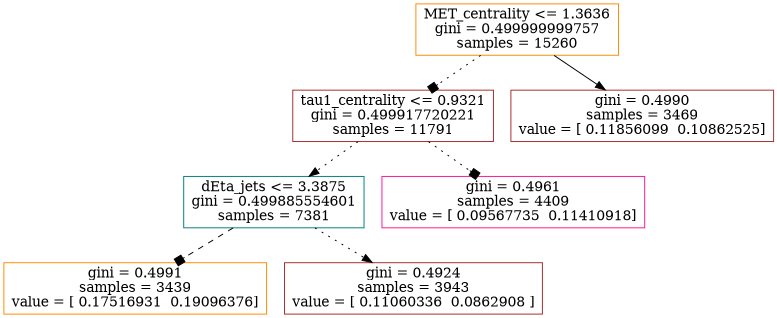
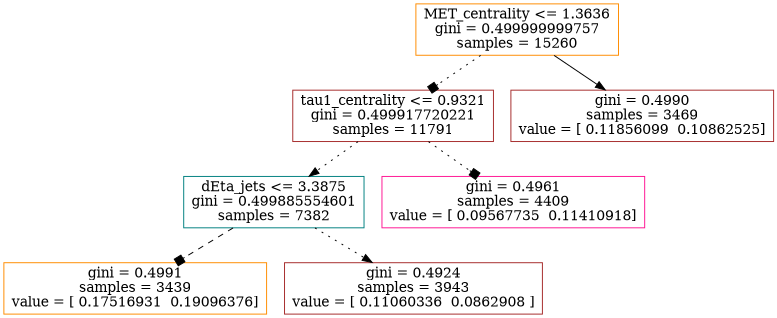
(274, 202) -> (274, 202)
